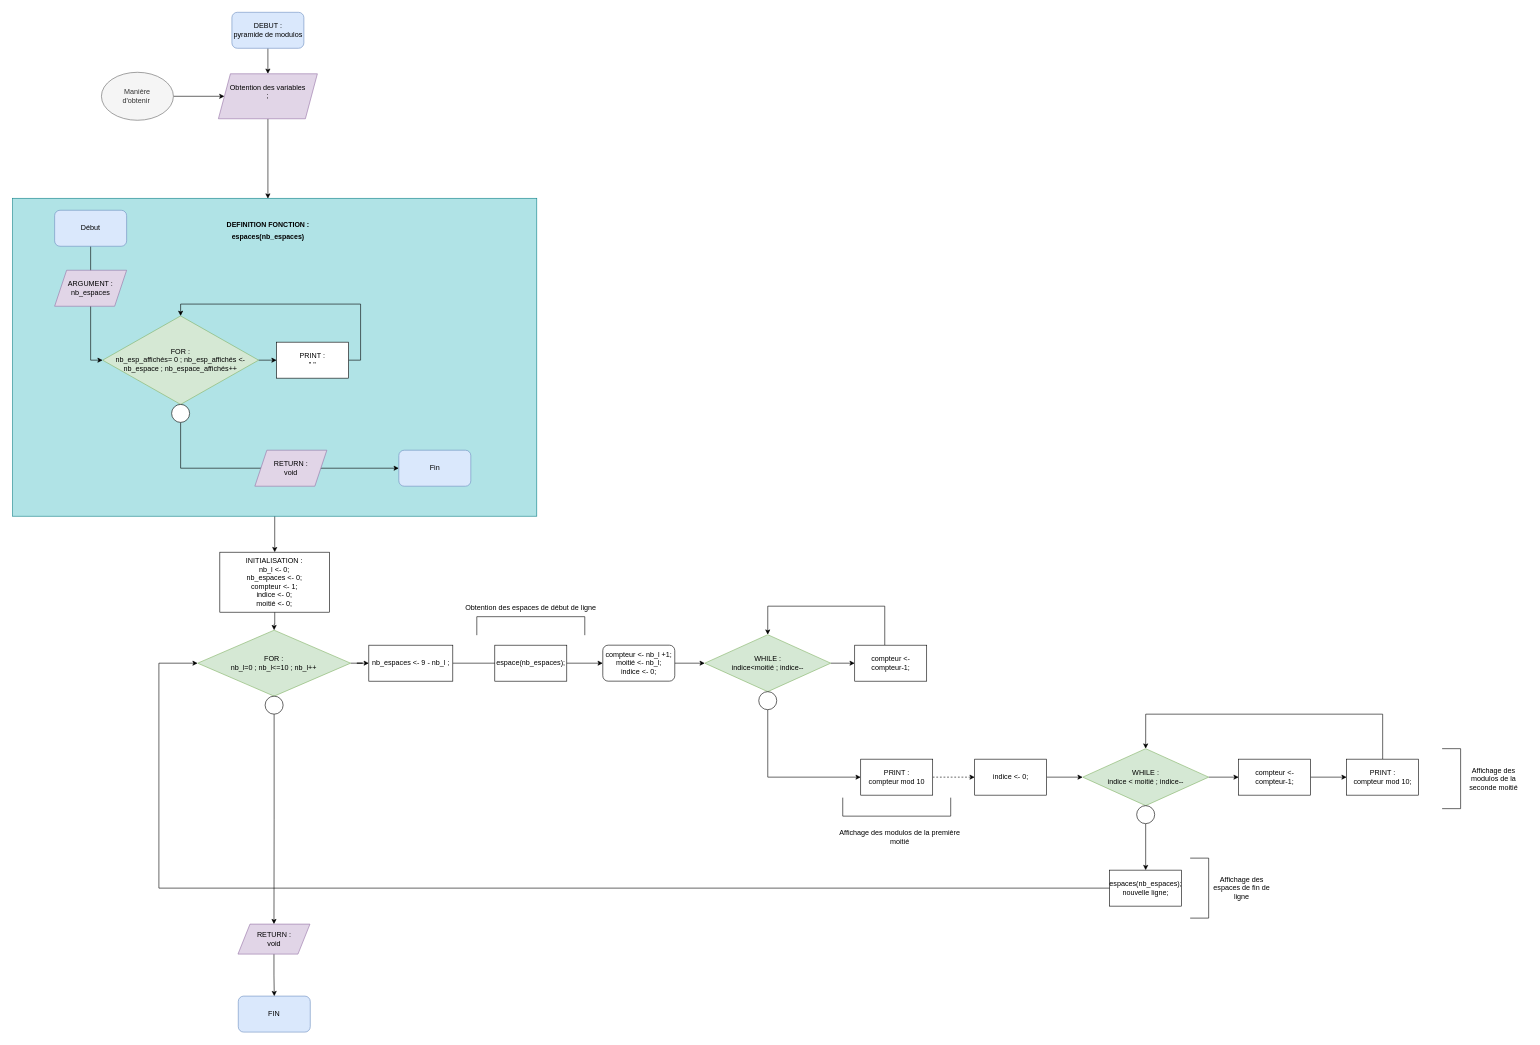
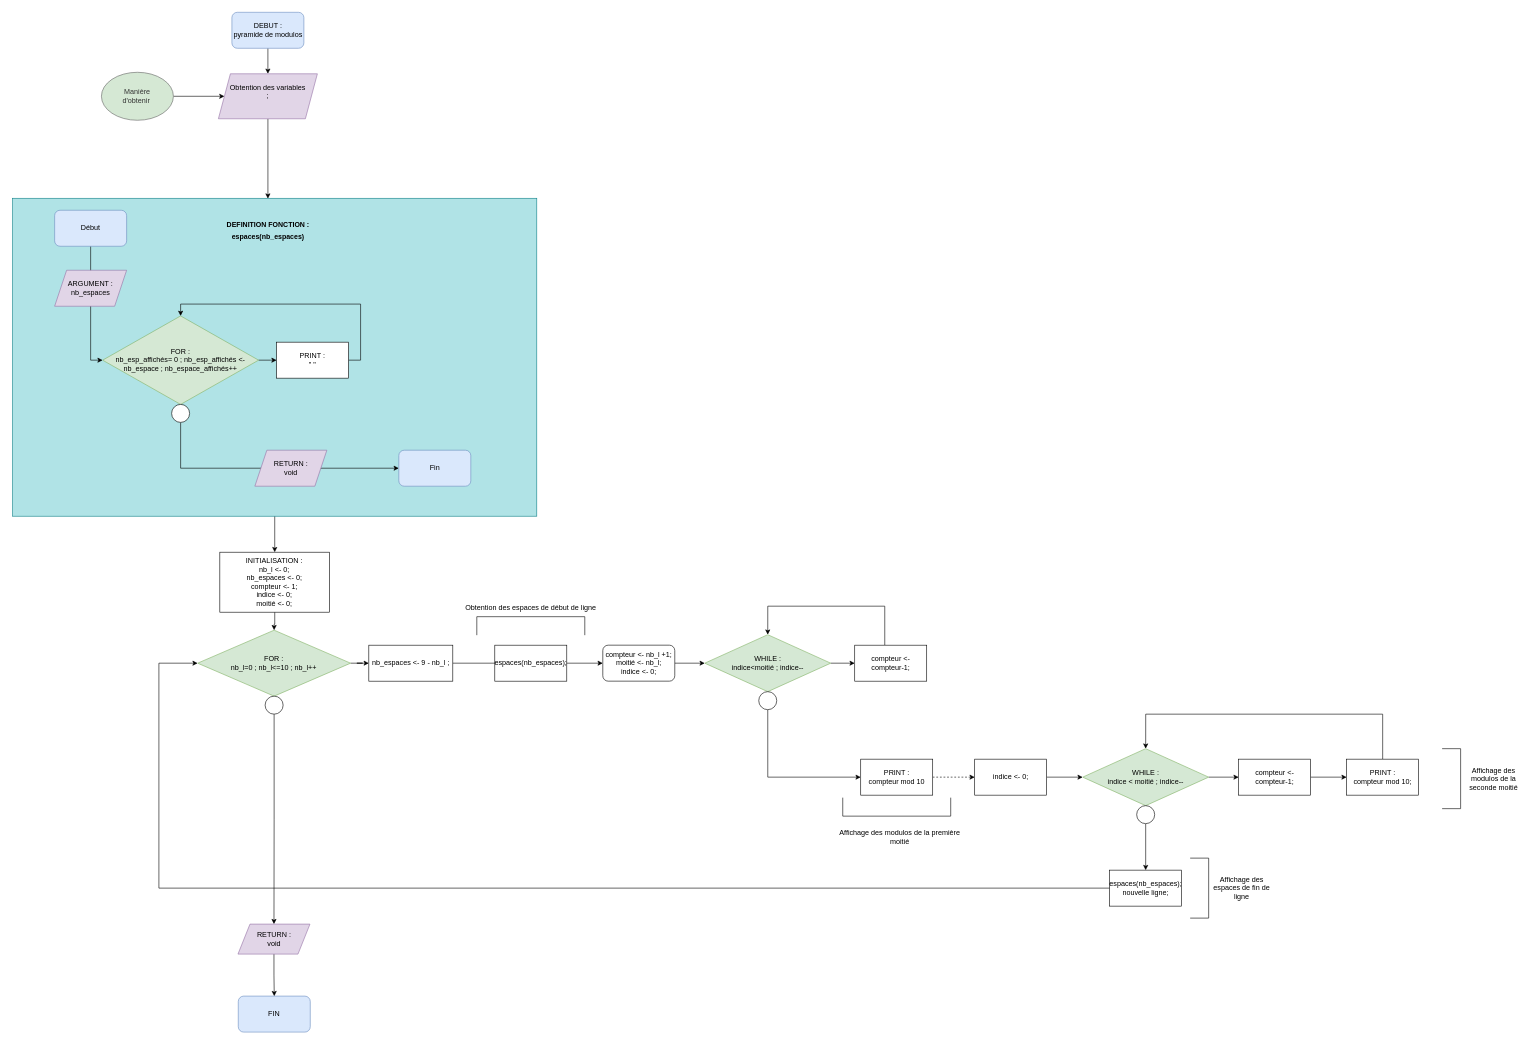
(137, 96) -> (137, 96)
(531, 663) -> (531, 663)
